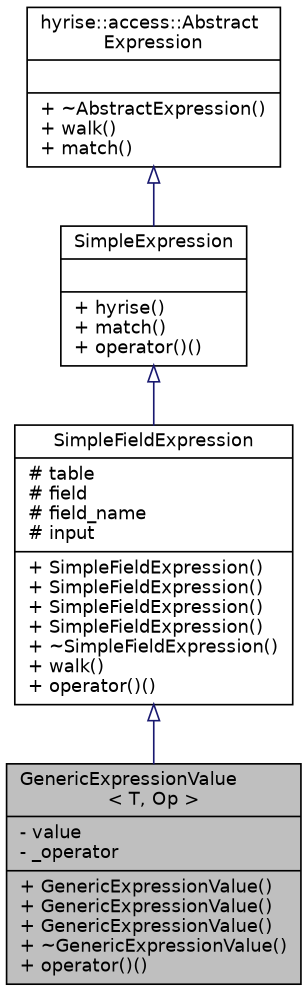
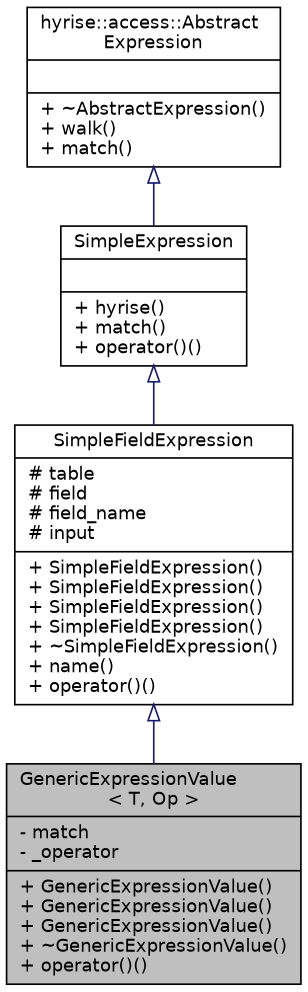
(67, 667) -> (72, 667)
(51, 833) -> (55, 833)
